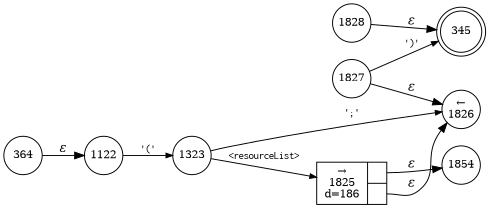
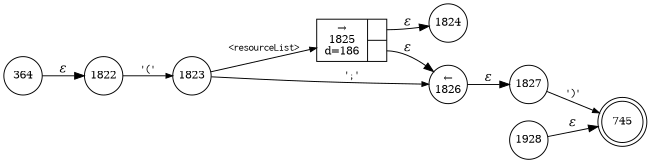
(352, 23) -> (529, 140)
(461, 32) -> (622, 122)
(402, 93) -> (484, 84)
(104, 155) -> (104, 76)
(192, 155) -> (192, 76)
(461, 165) -> (448, 23)
